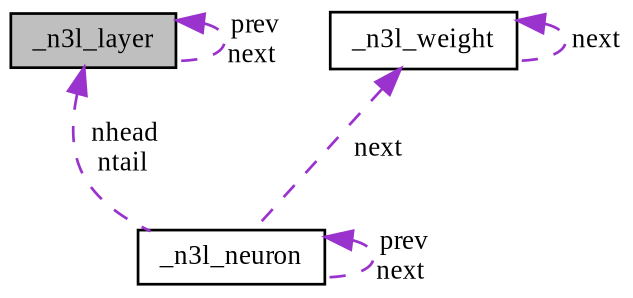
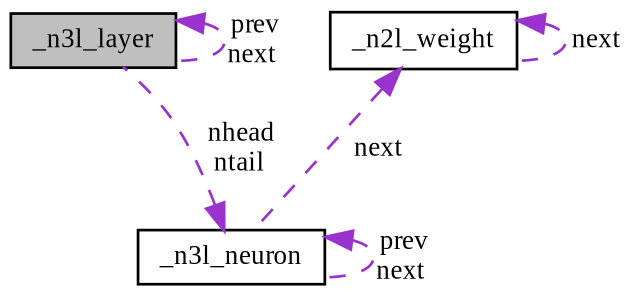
(424, 41) -> (424, 41)
(85, 178) -> (179, 129)
